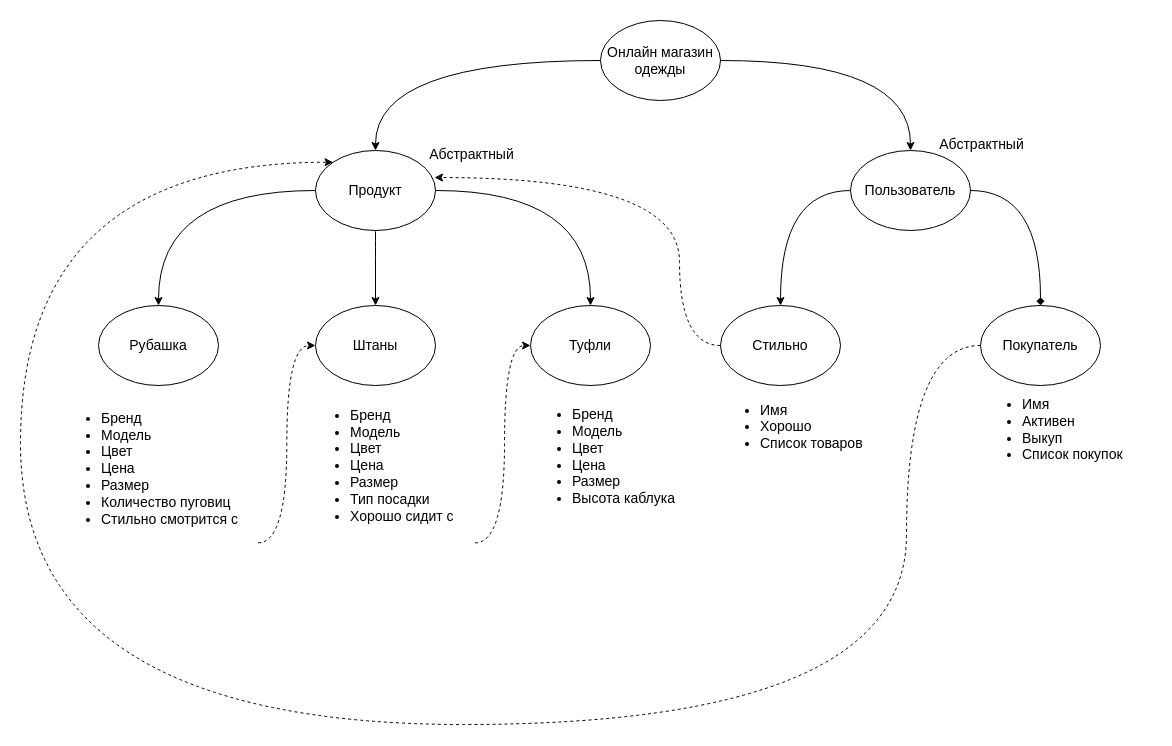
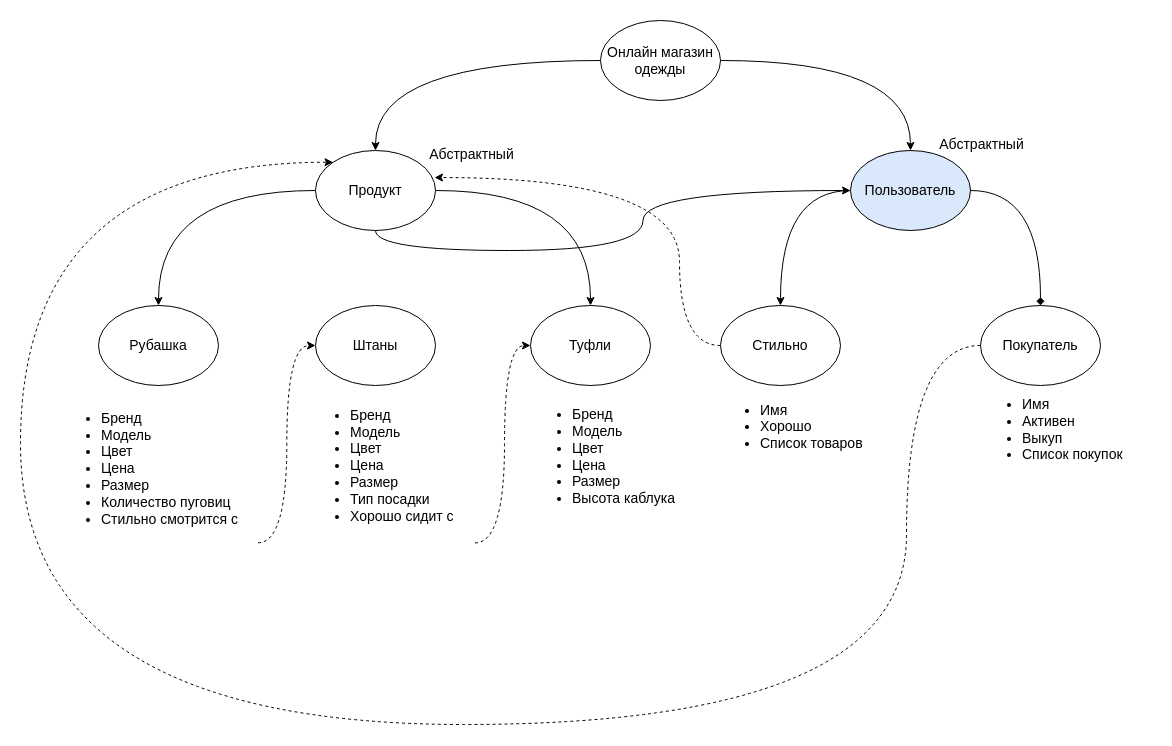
(911, 191) -> (911, 191)
(376, 266) -> (611, 243)
